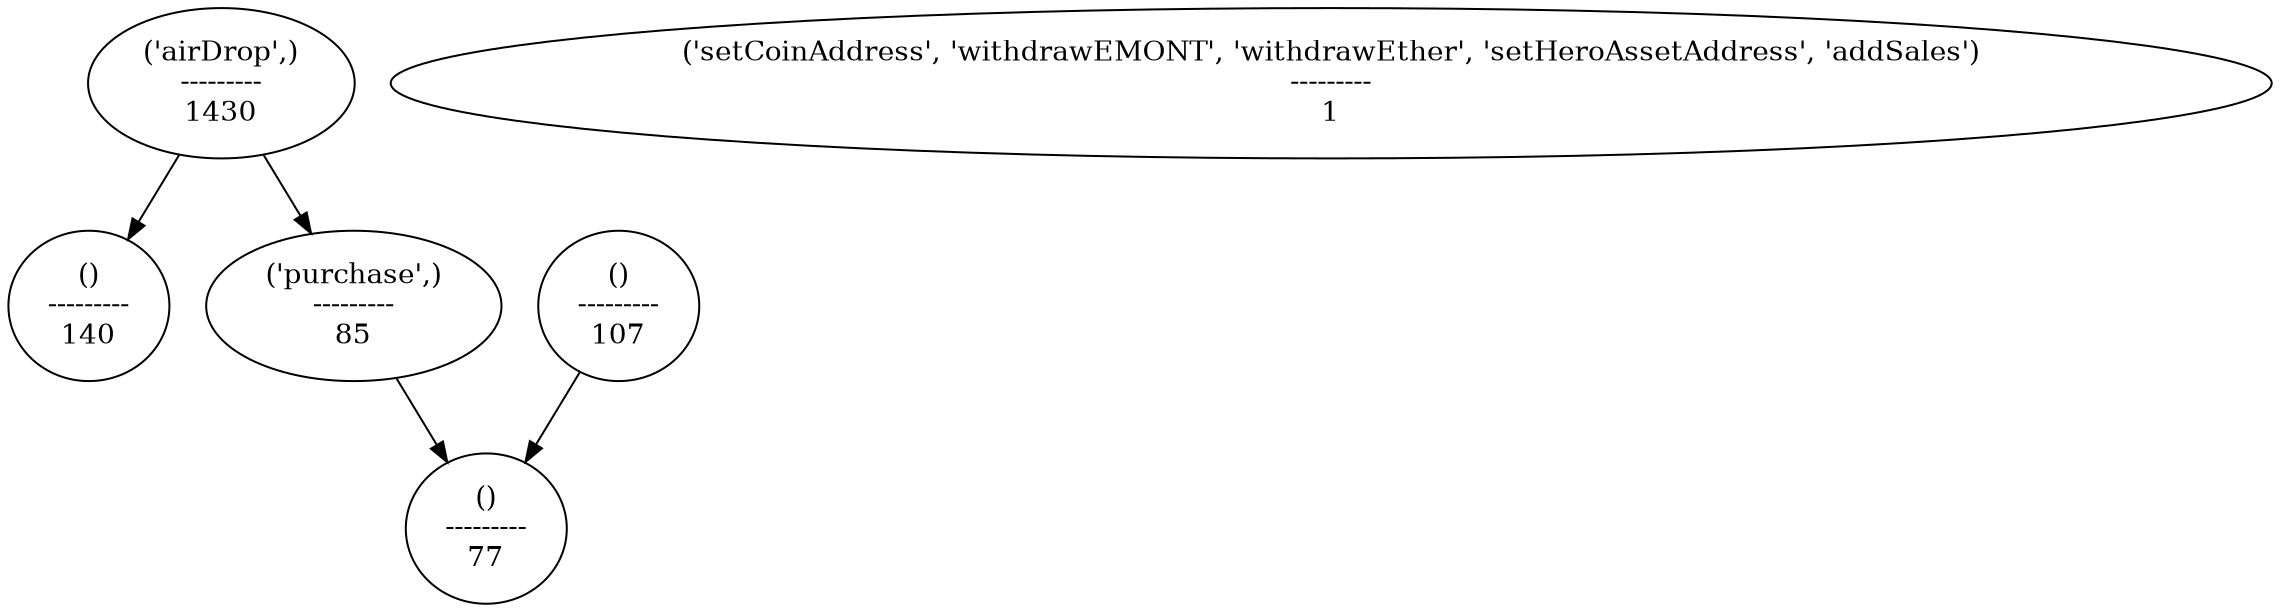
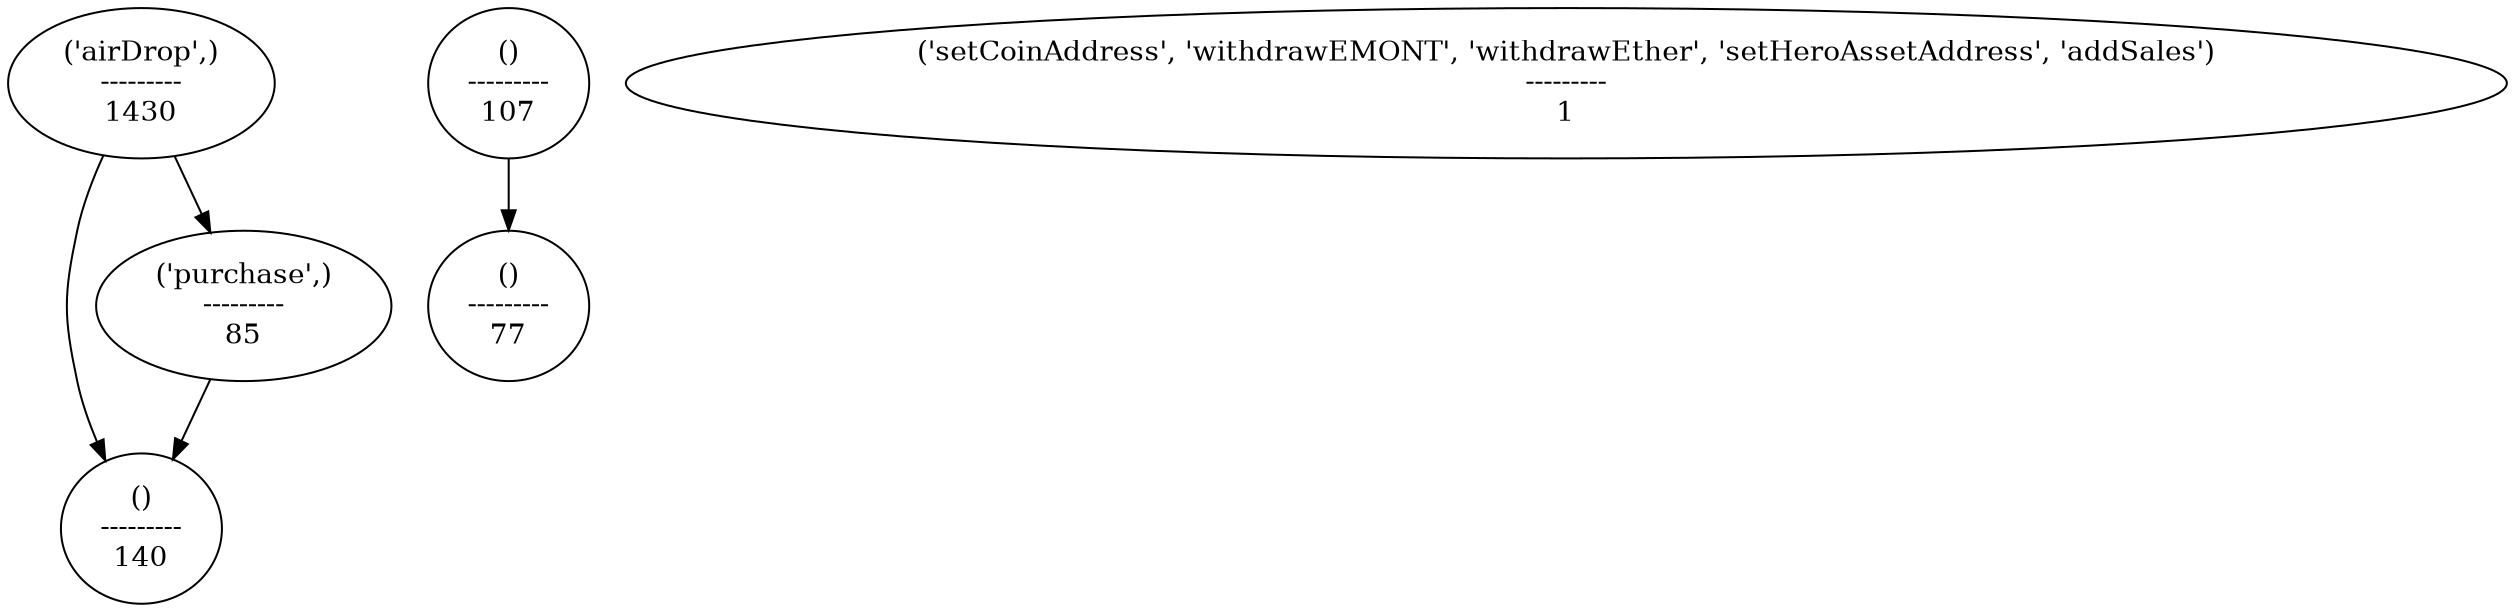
(417, 412) -> (196, 410)
